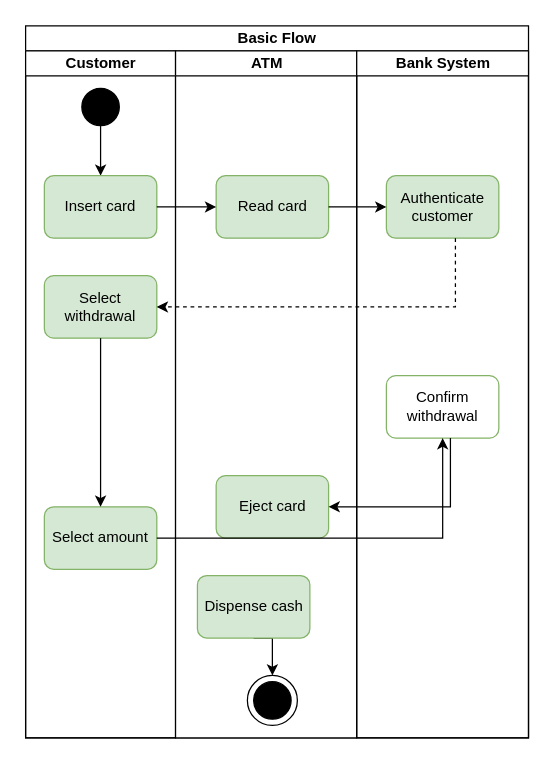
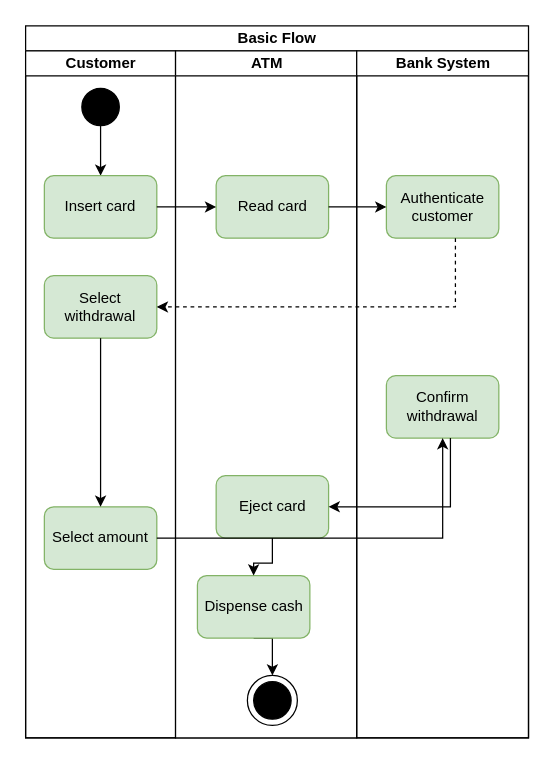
(443, 407) -> (443, 407)
none -> (273, 563)
